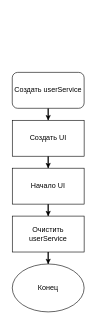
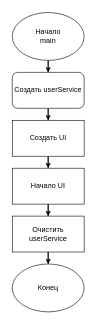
none -> (48, 36)
none -> (48, 68)
